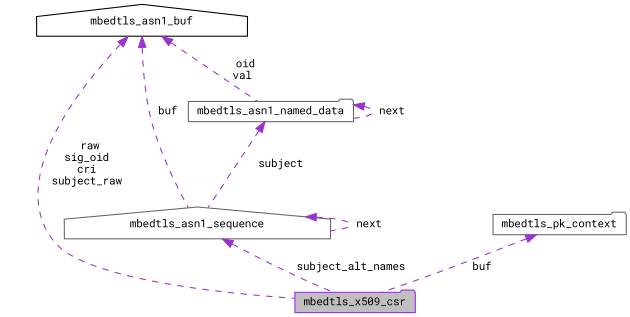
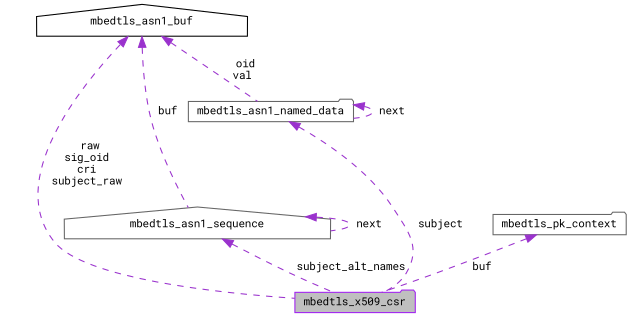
(233, 169) -> (386, 198)
